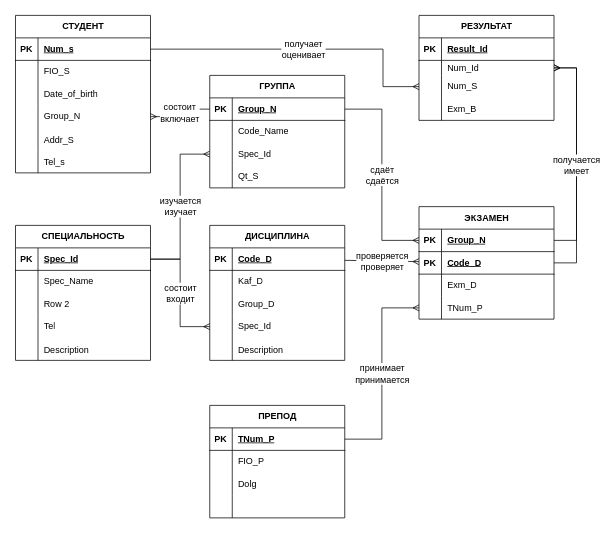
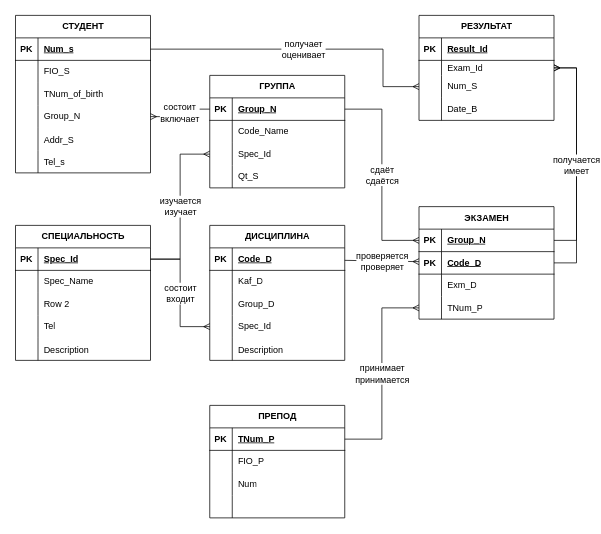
(462, 68) -> (465, 68)
(75, 94) -> (75, 94)
(460, 109) -> (462, 109)
(247, 484) -> (246, 484)
